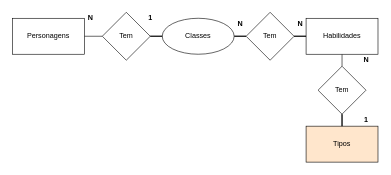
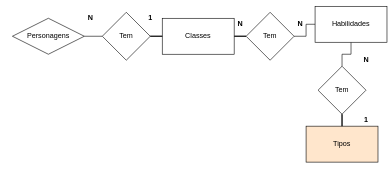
(48, 36) -> (48, 36)
(198, 36) -> (198, 36)
(342, 36) -> (351, 24)
